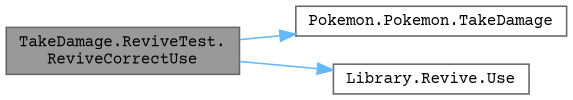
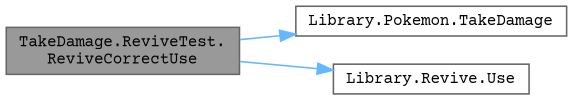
(431, 21) -> (431, 21)
